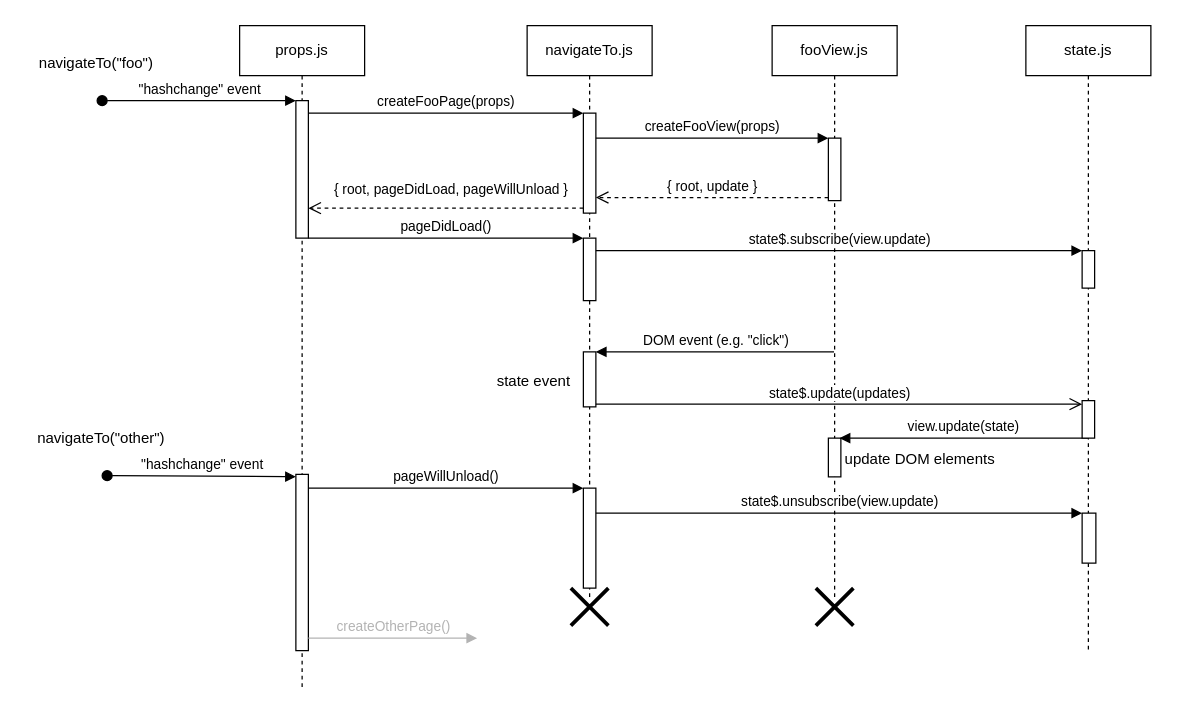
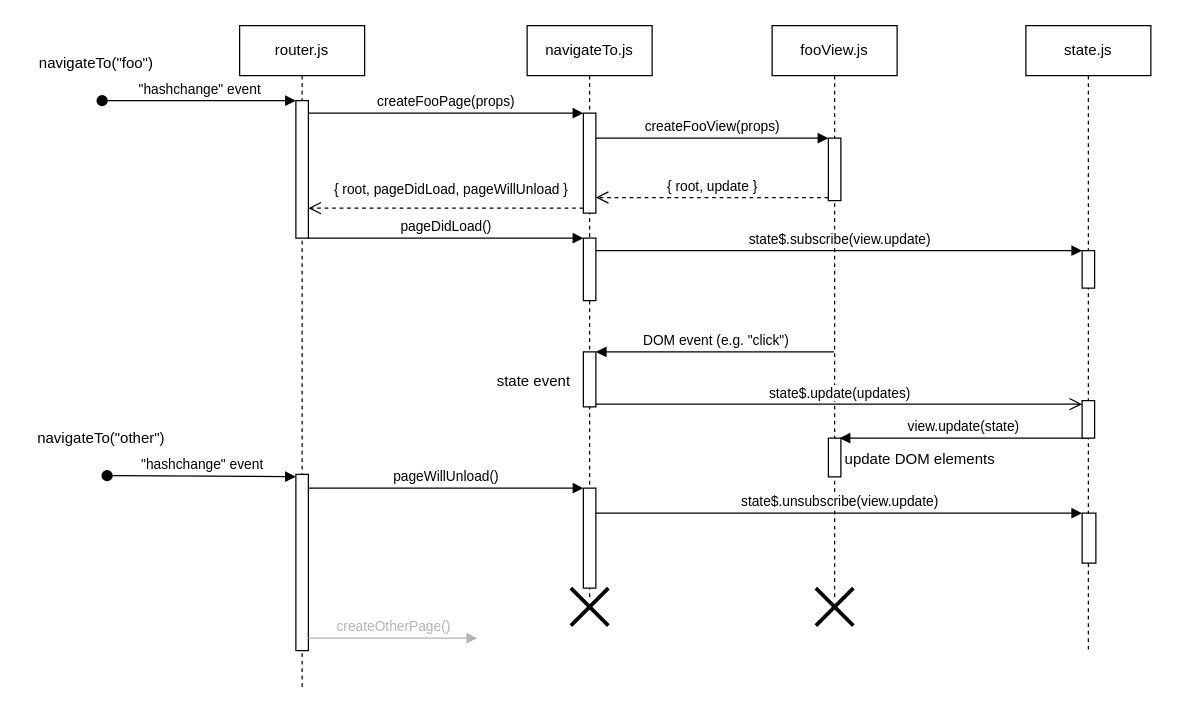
(302, 51) -> (302, 51)
